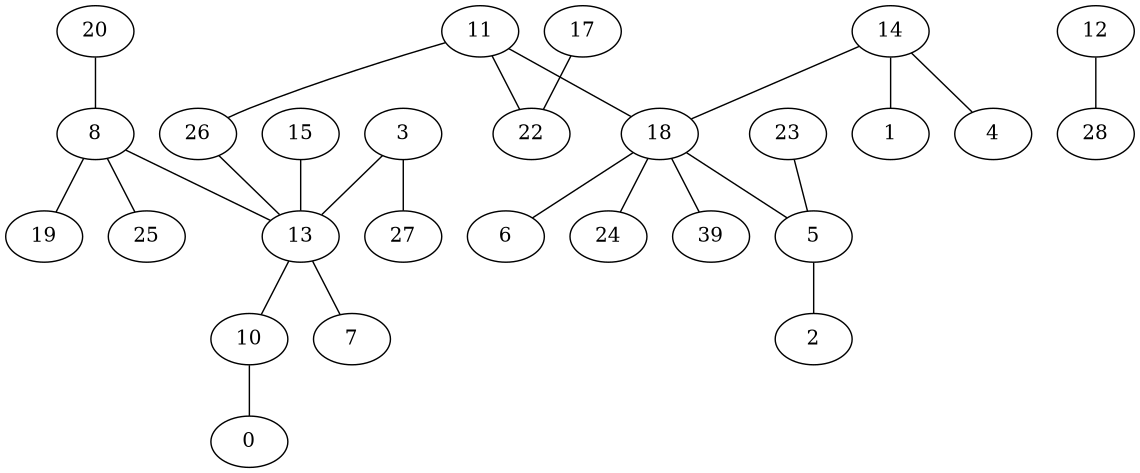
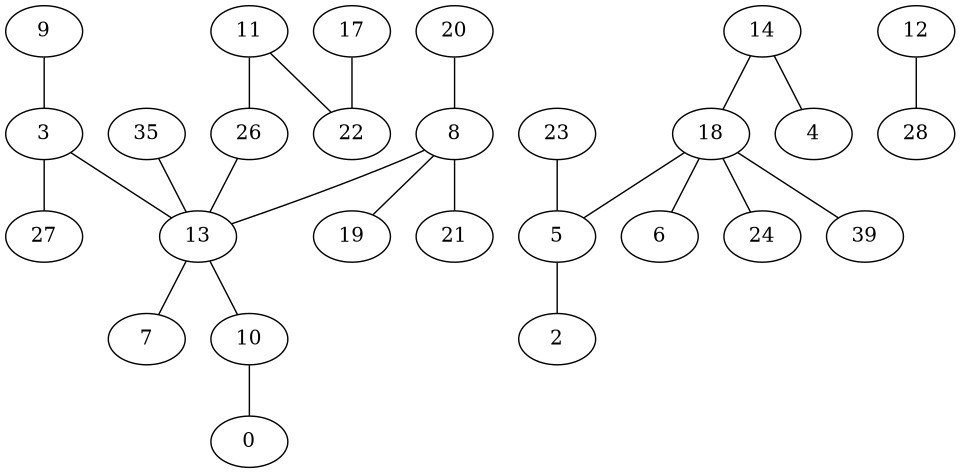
none -> (44, 31)
(570, 83) -> none
(301, 134) -> (147, 134)
(891, 134) -> none
(147, 237) -> (455, 237)
